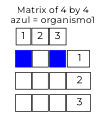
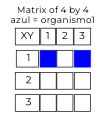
none -> (27, 37)
